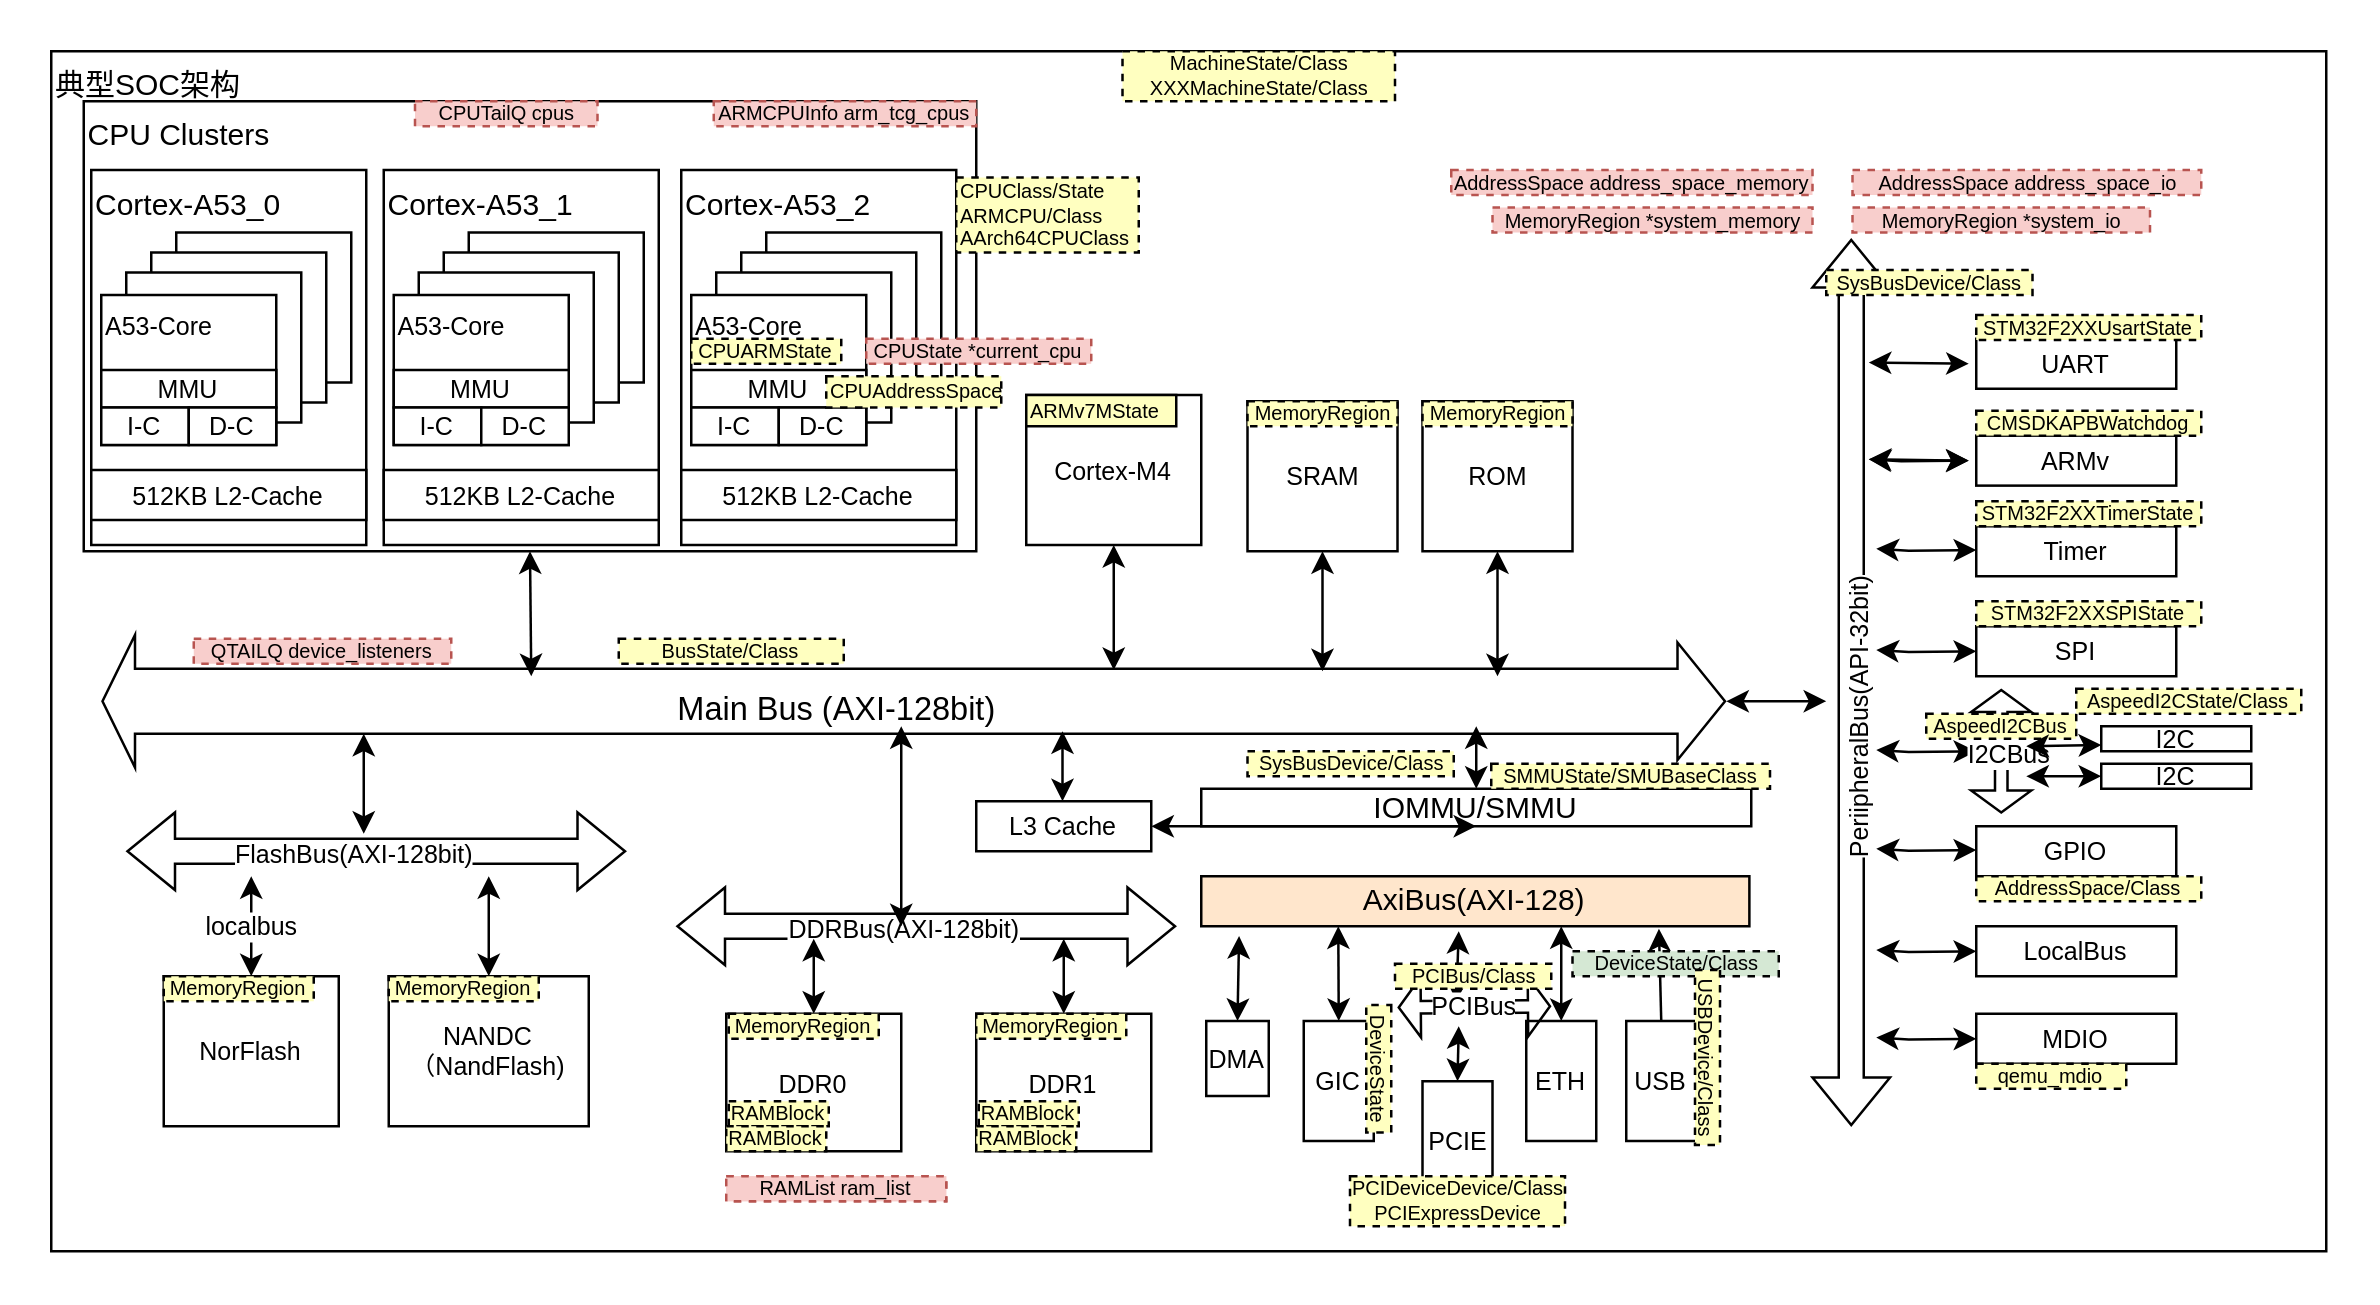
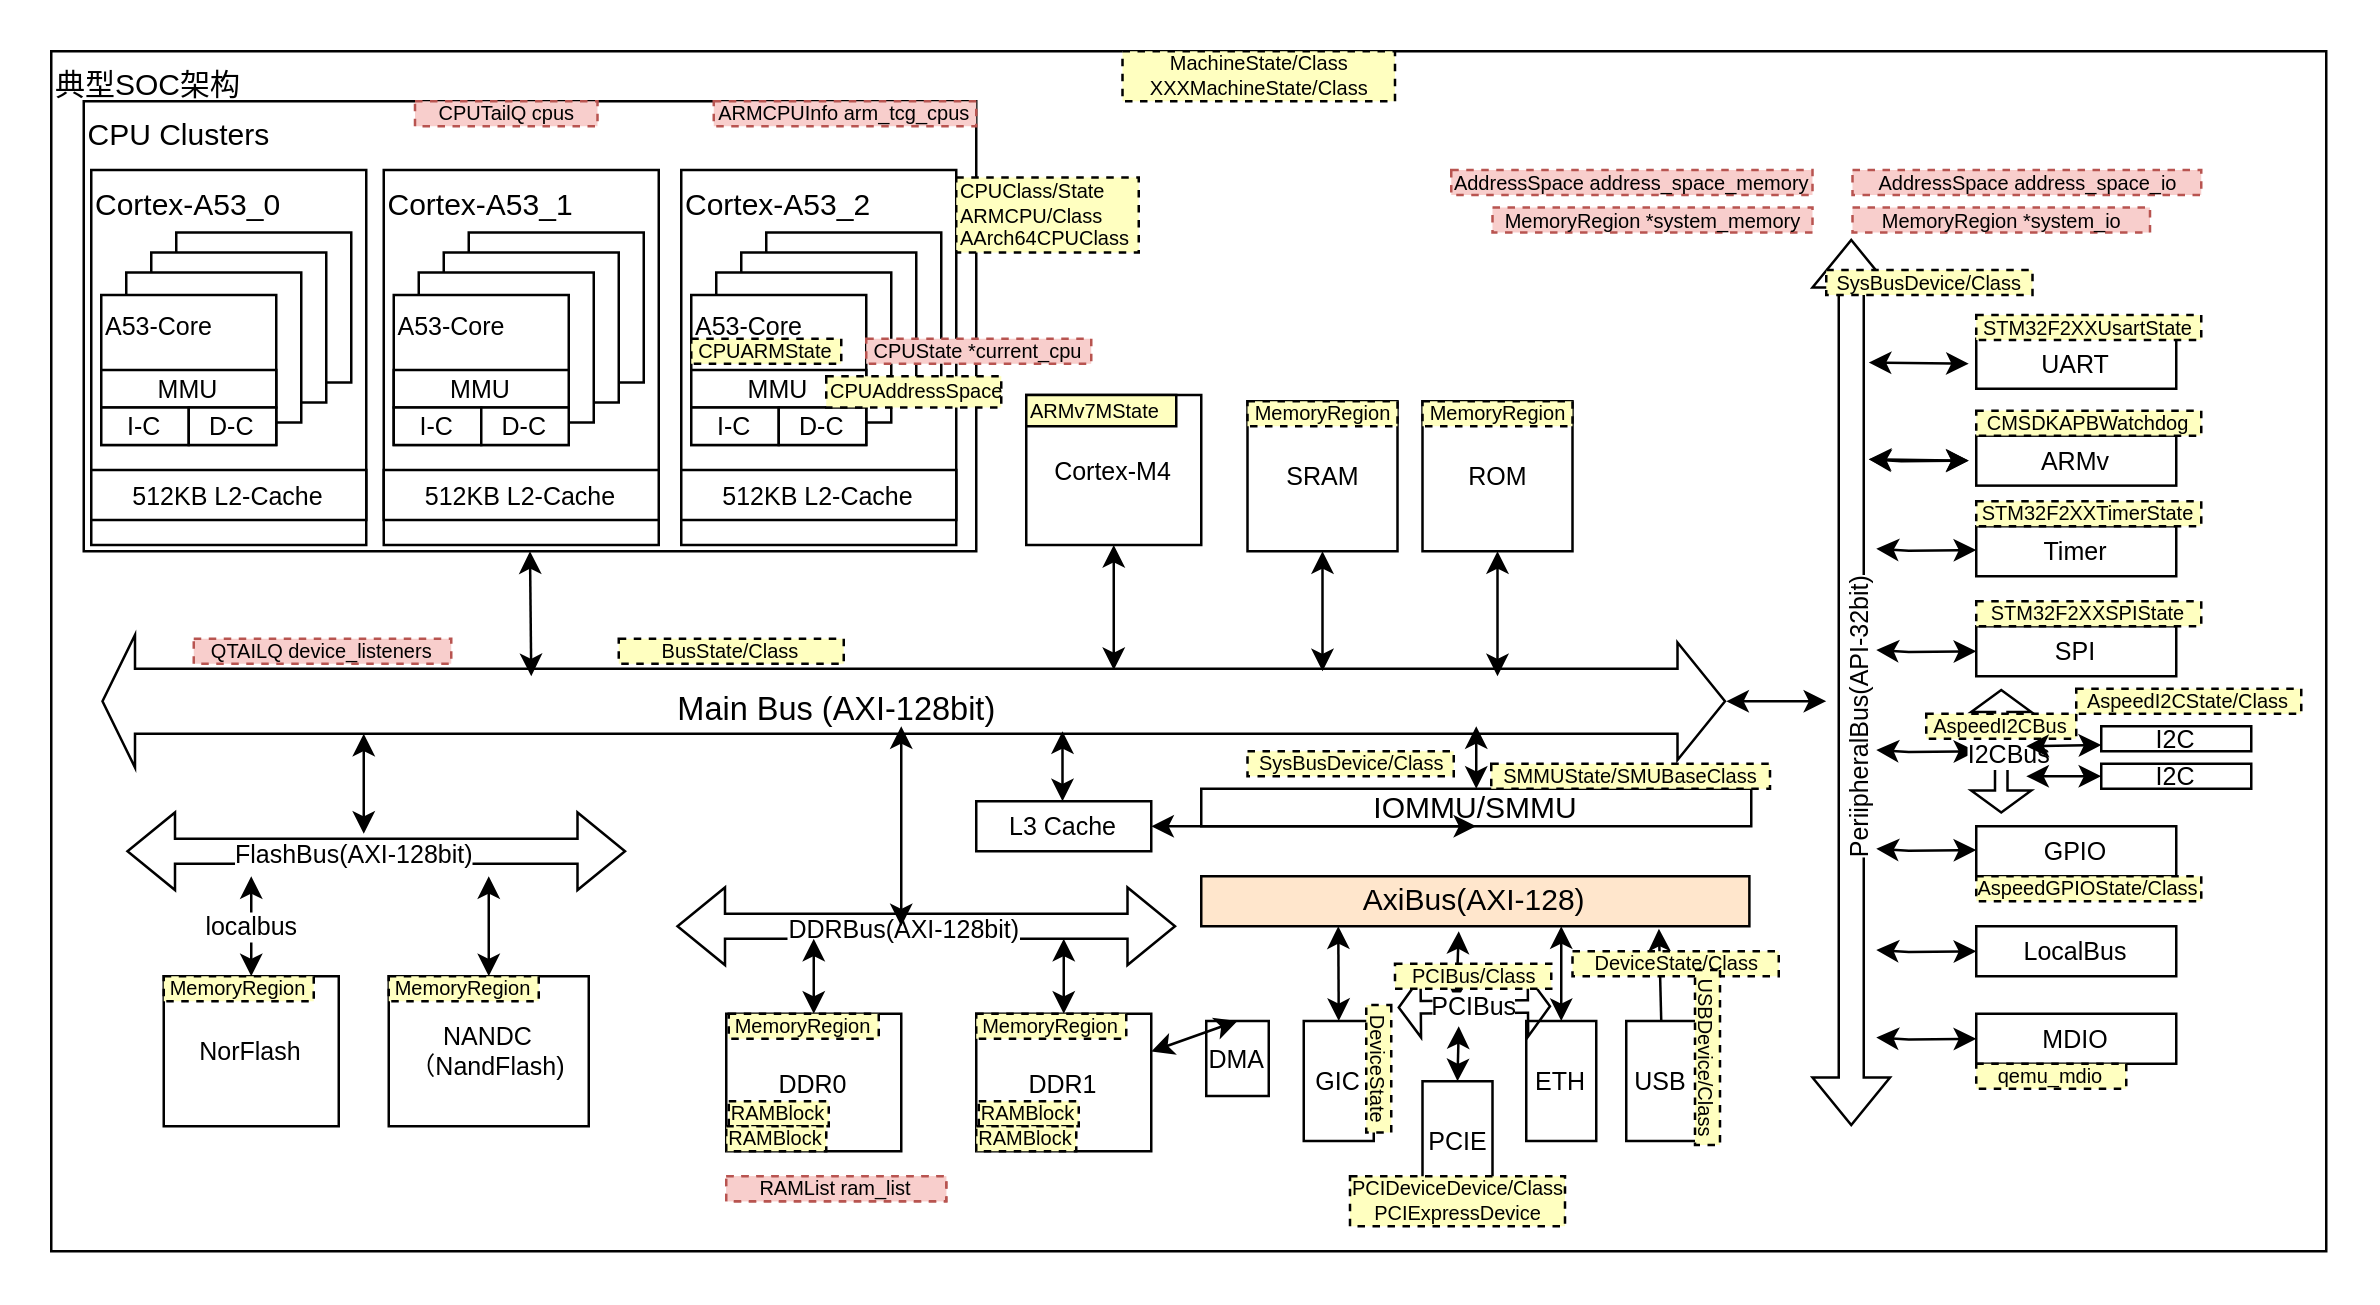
(2089, 889) -> (2089, 889)
(1676, 964) -> (1676, 964)
(1238, 979) -> (1195, 1036)
